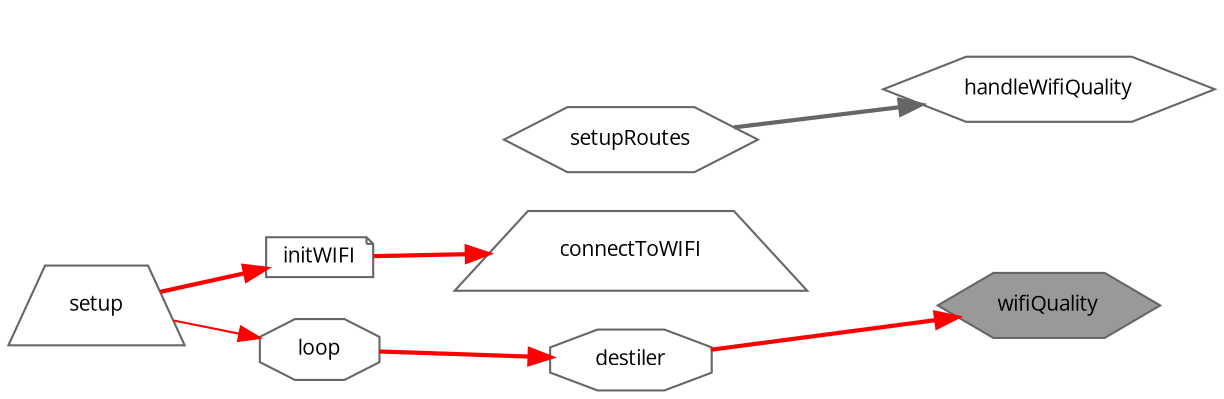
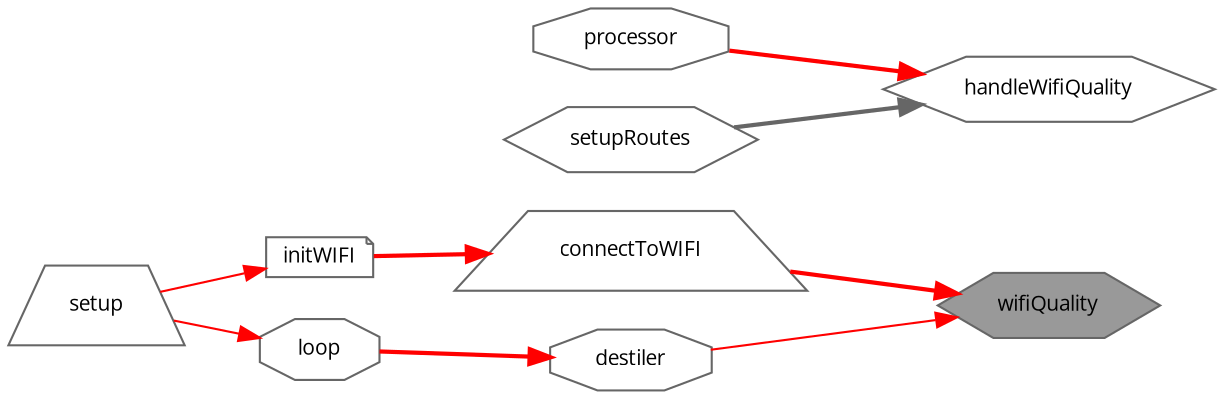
none -> (631, 39)
none -> (863, 281)
(202, 283) -> (202, 283)
(823, 335) -> (823, 335)
